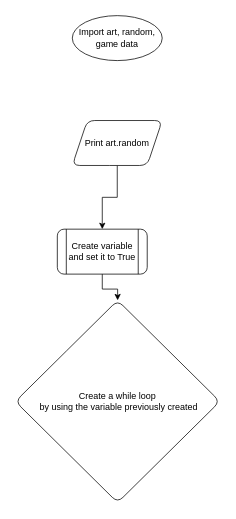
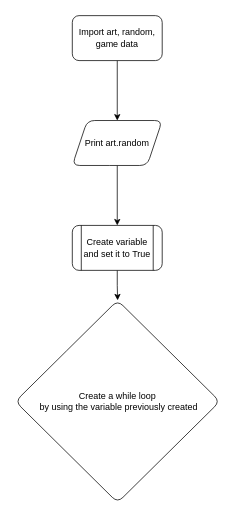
(117, 38) -> (117, 38)
none -> (117, 87)
(102, 252) -> (117, 248)
